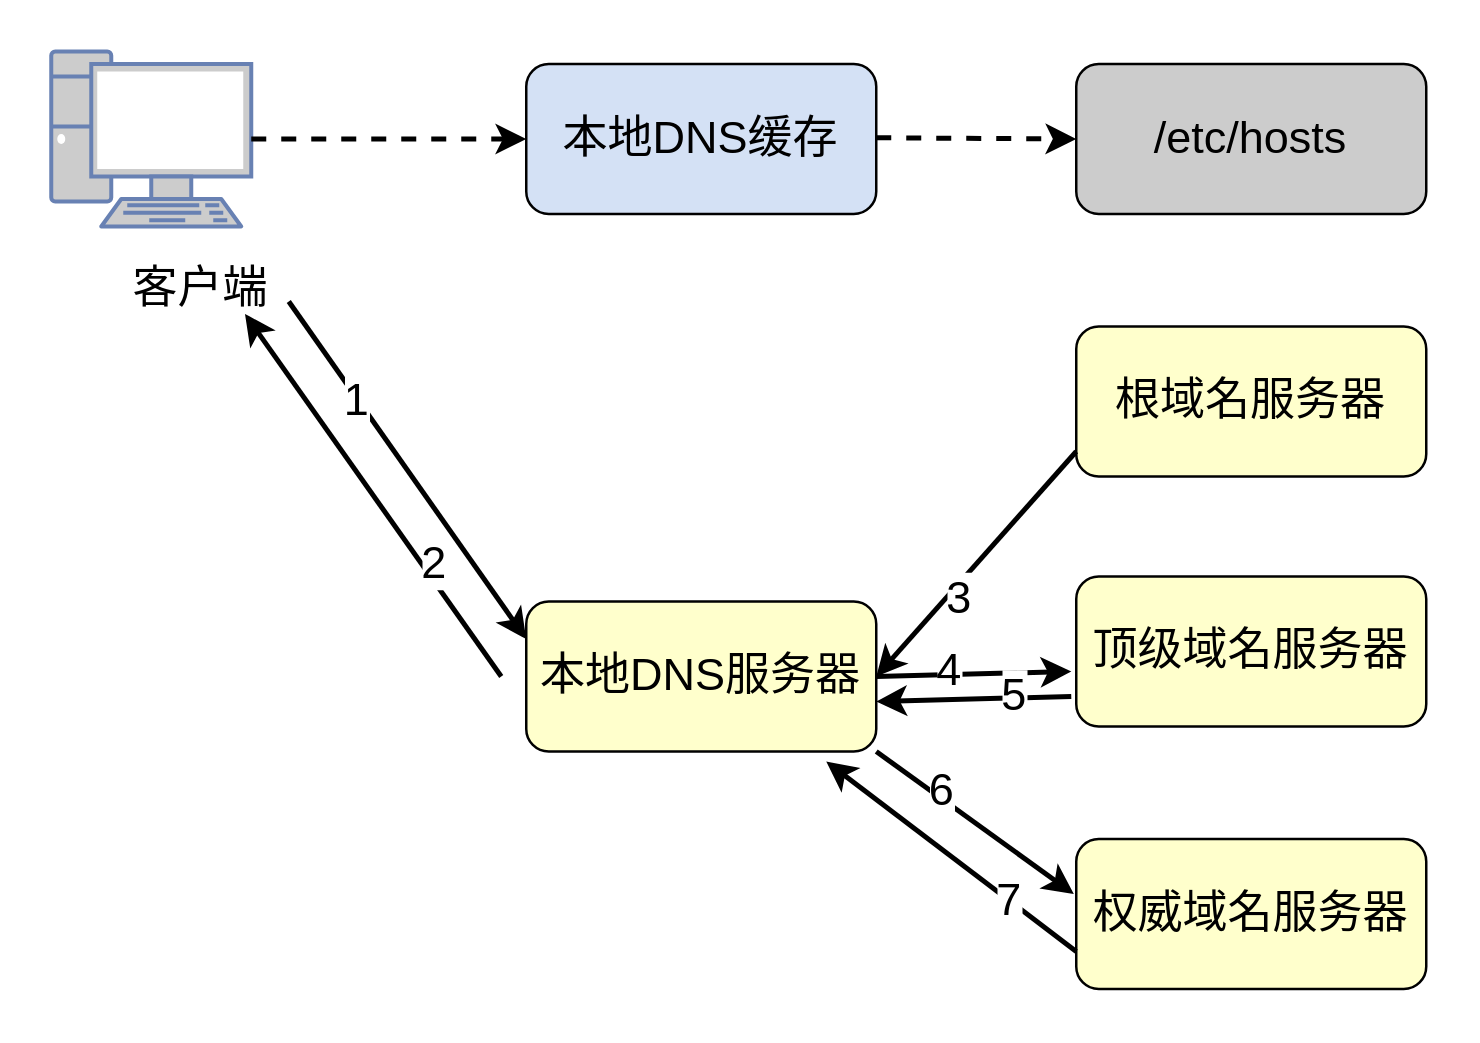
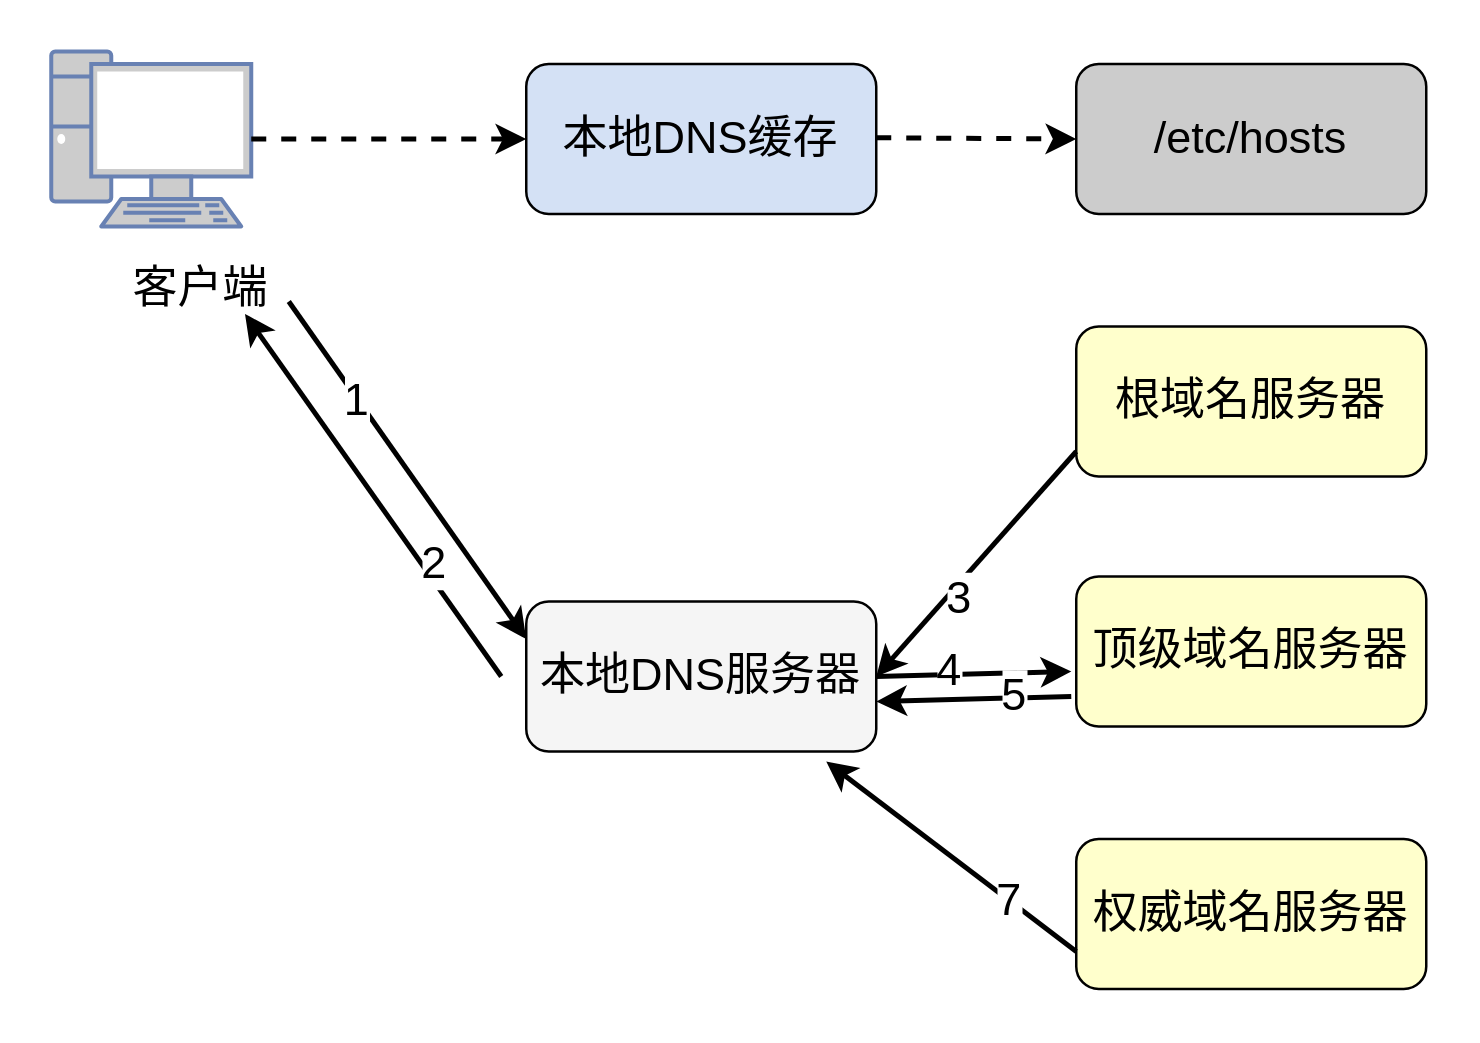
(701, 676) -> (701, 676)
(966, 816) -> none
